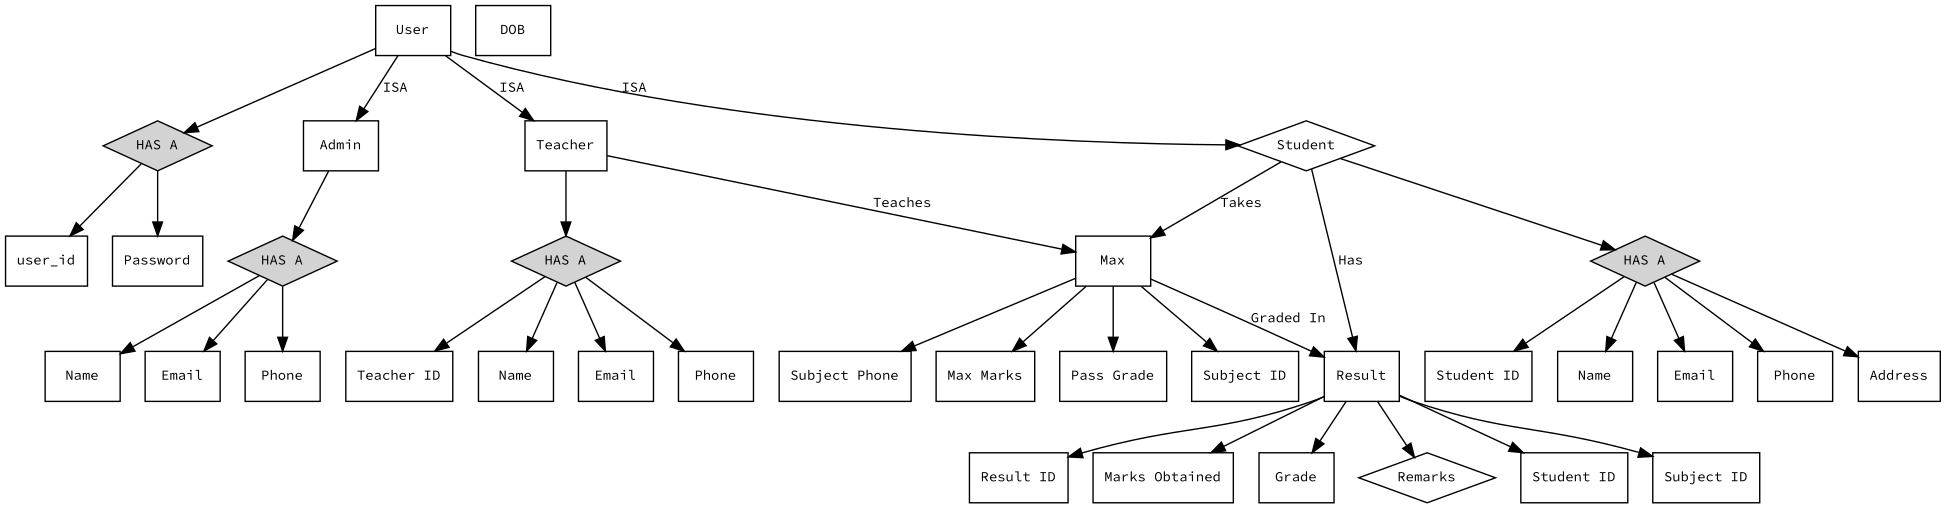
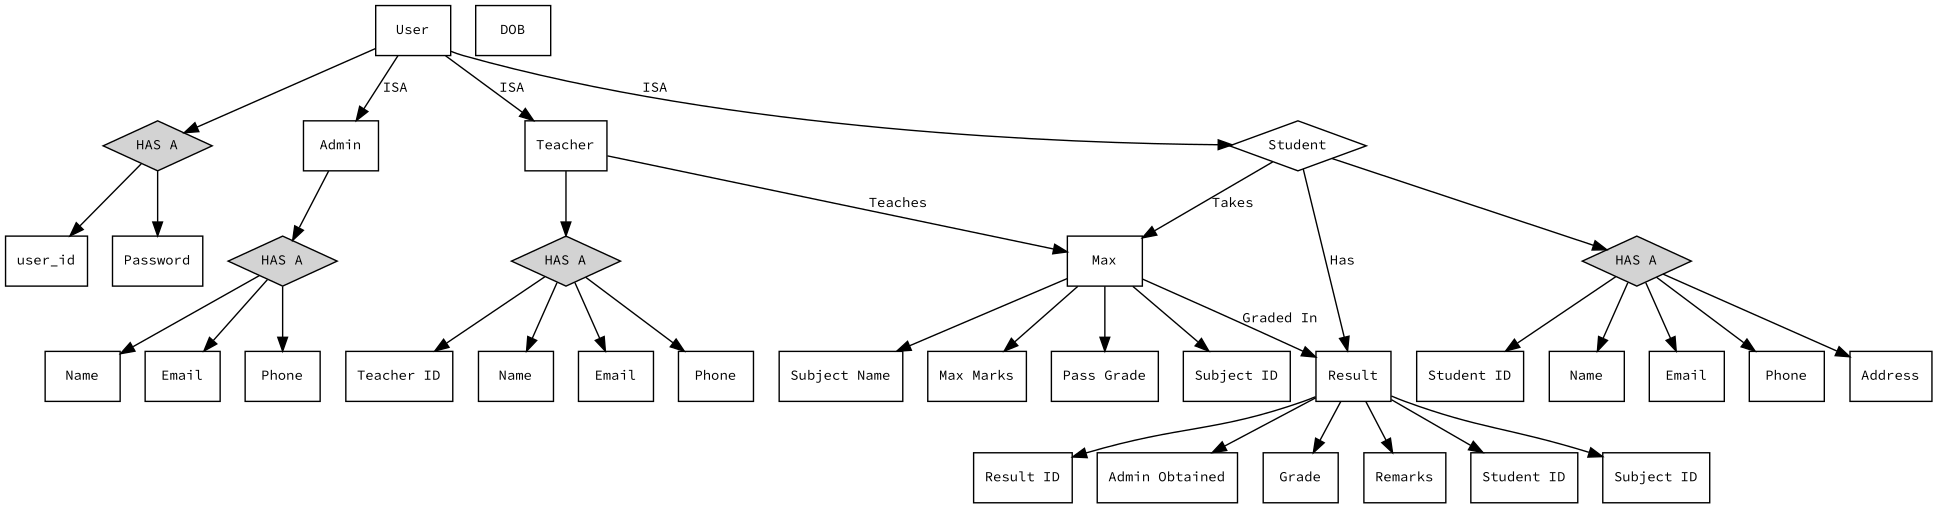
(845, 376) -> (841, 376)
(1163, 478) -> (1167, 478)
(1427, 478) -> (1405, 478)
